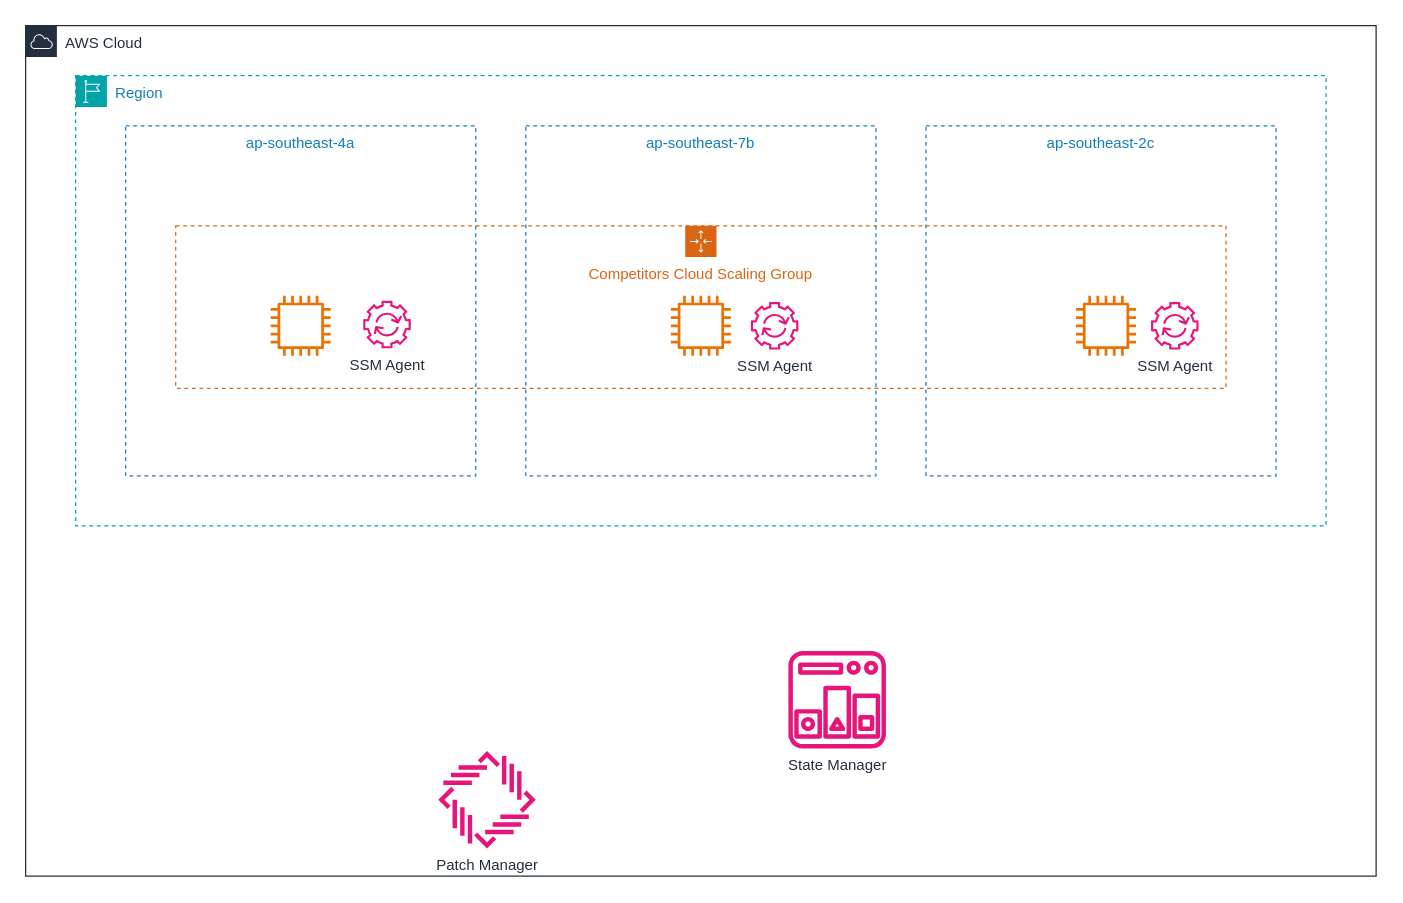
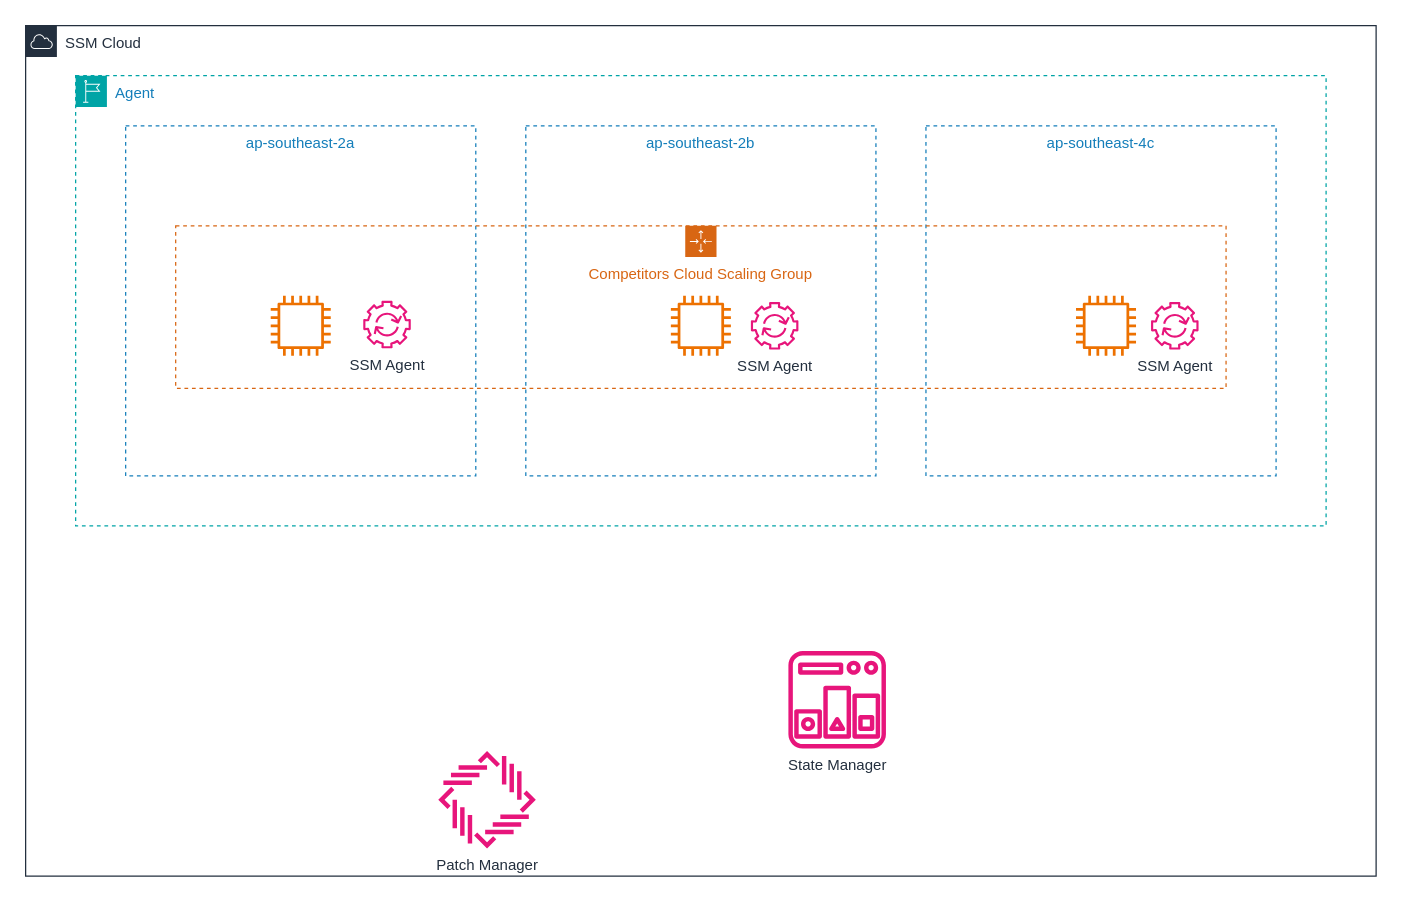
(100, 43) -> (100, 43)
(139, 93) -> (137, 93)
(301, 143) -> (301, 143)
(701, 143) -> (701, 143)
(1101, 143) -> (1101, 143)
